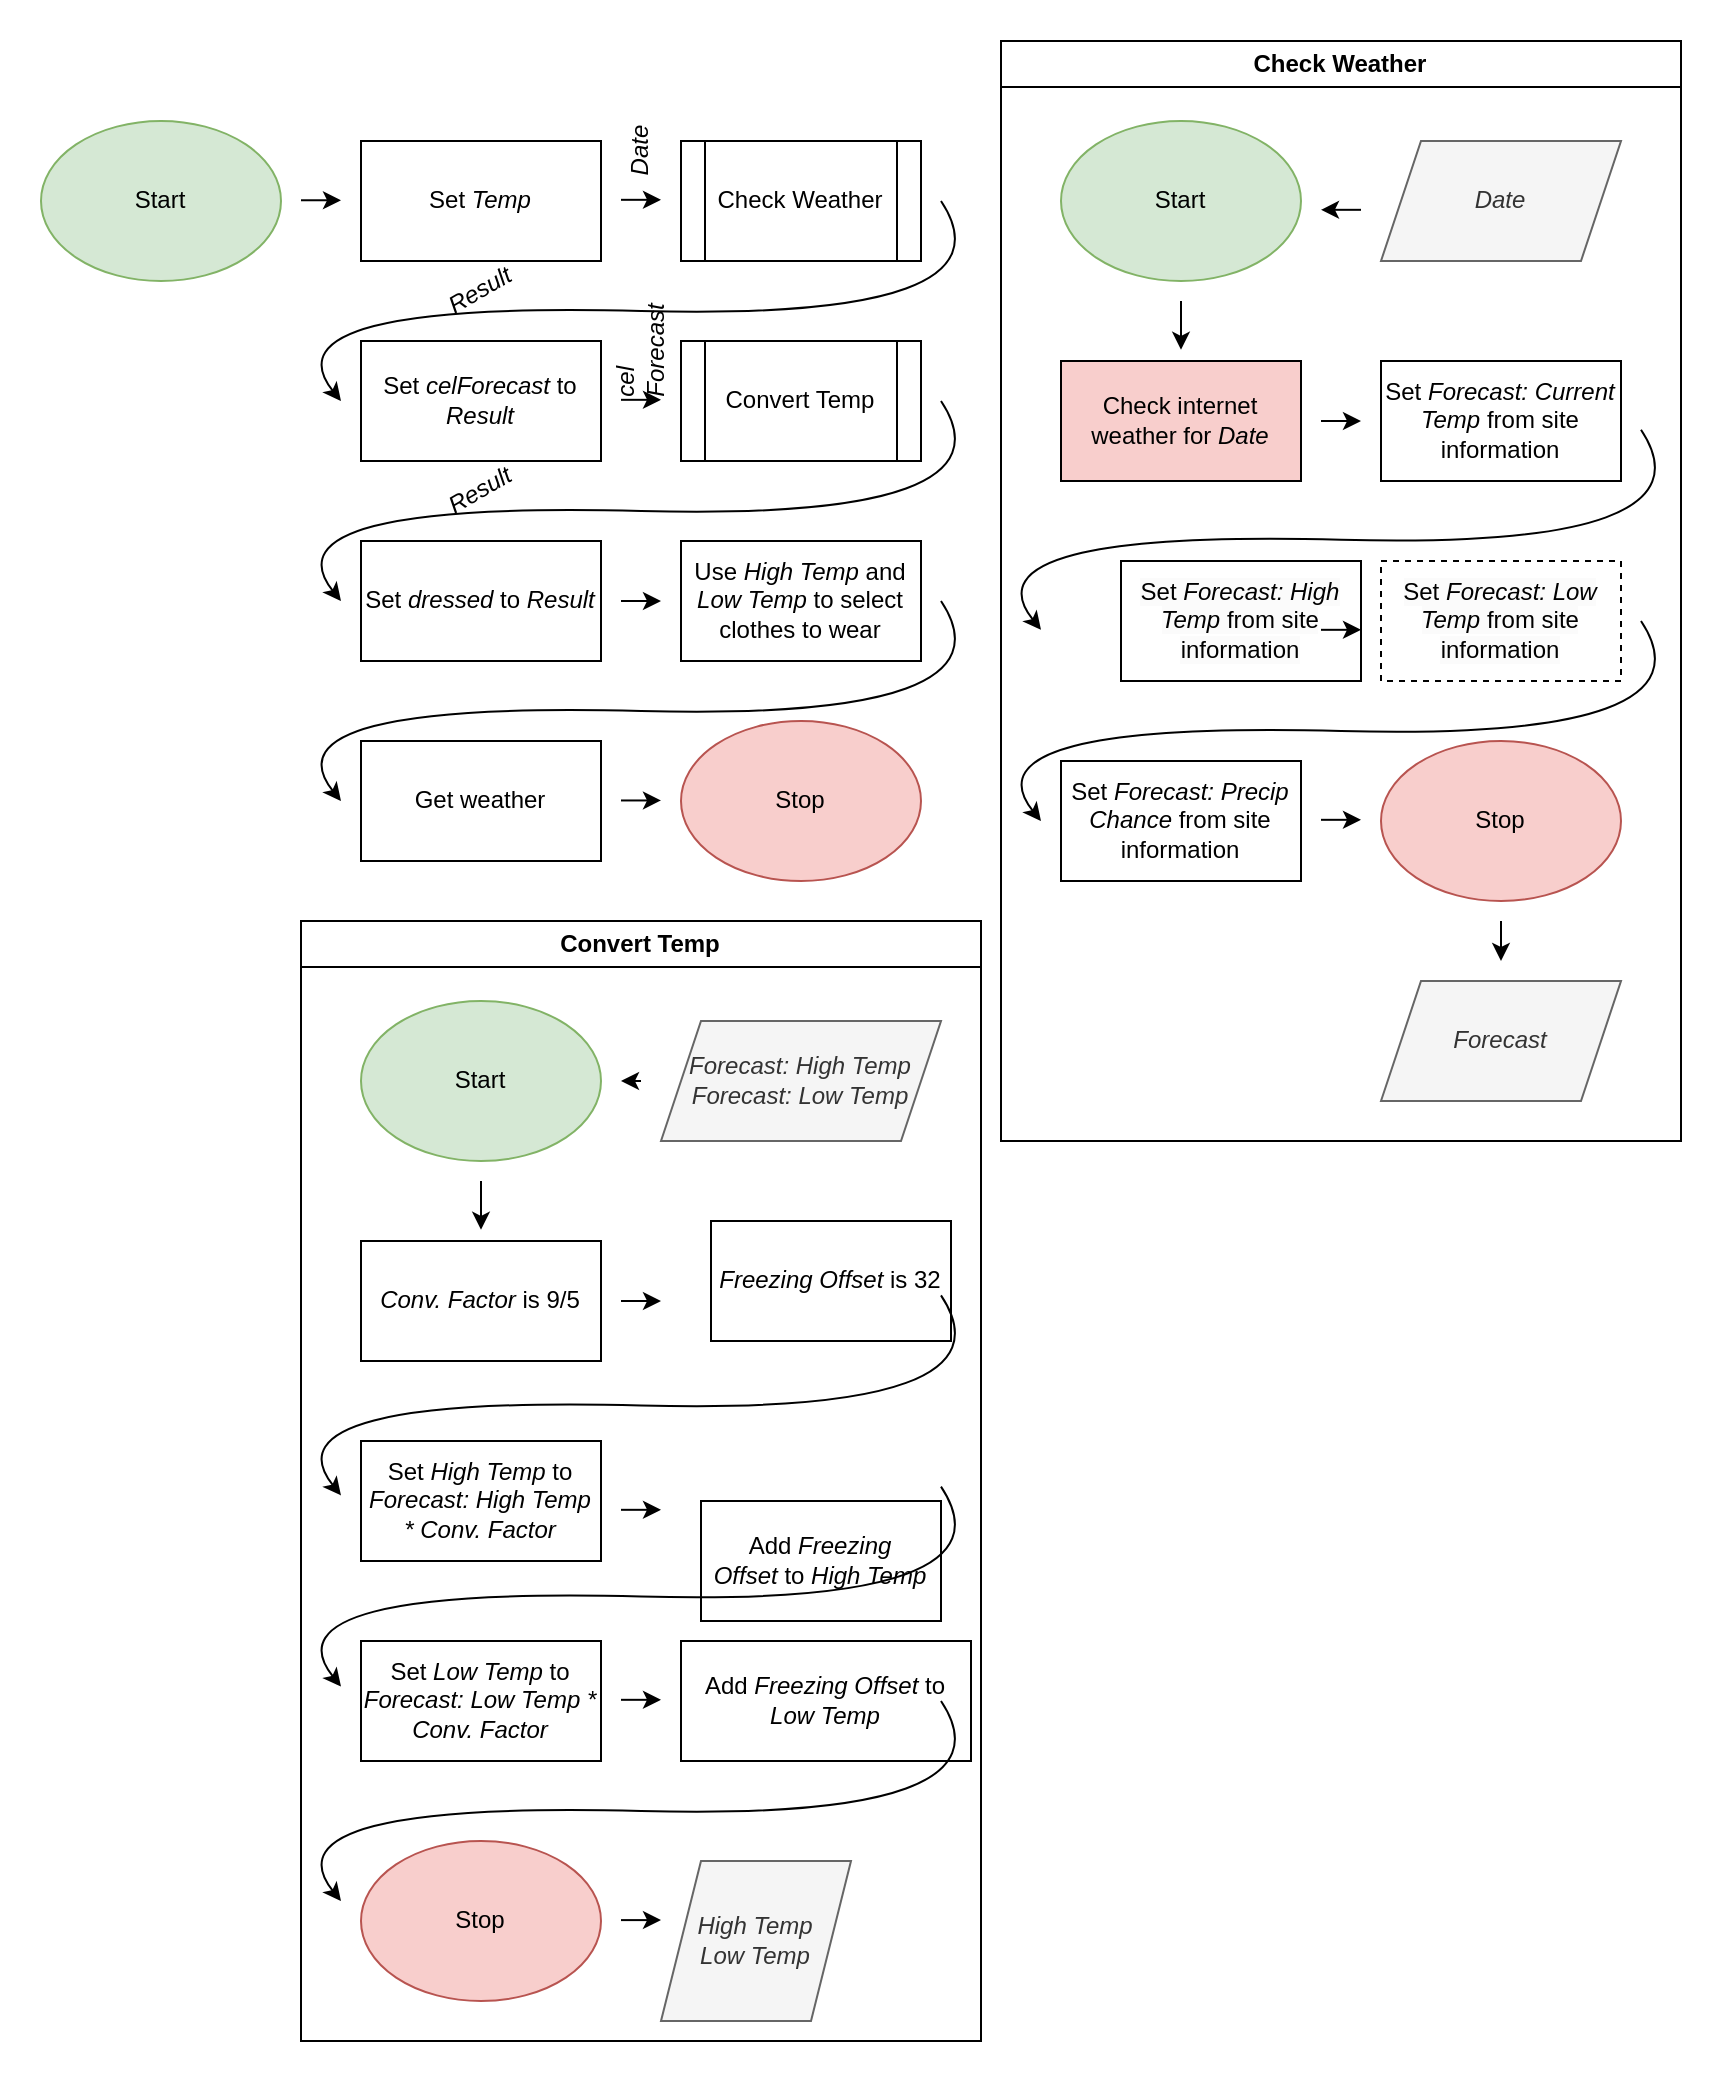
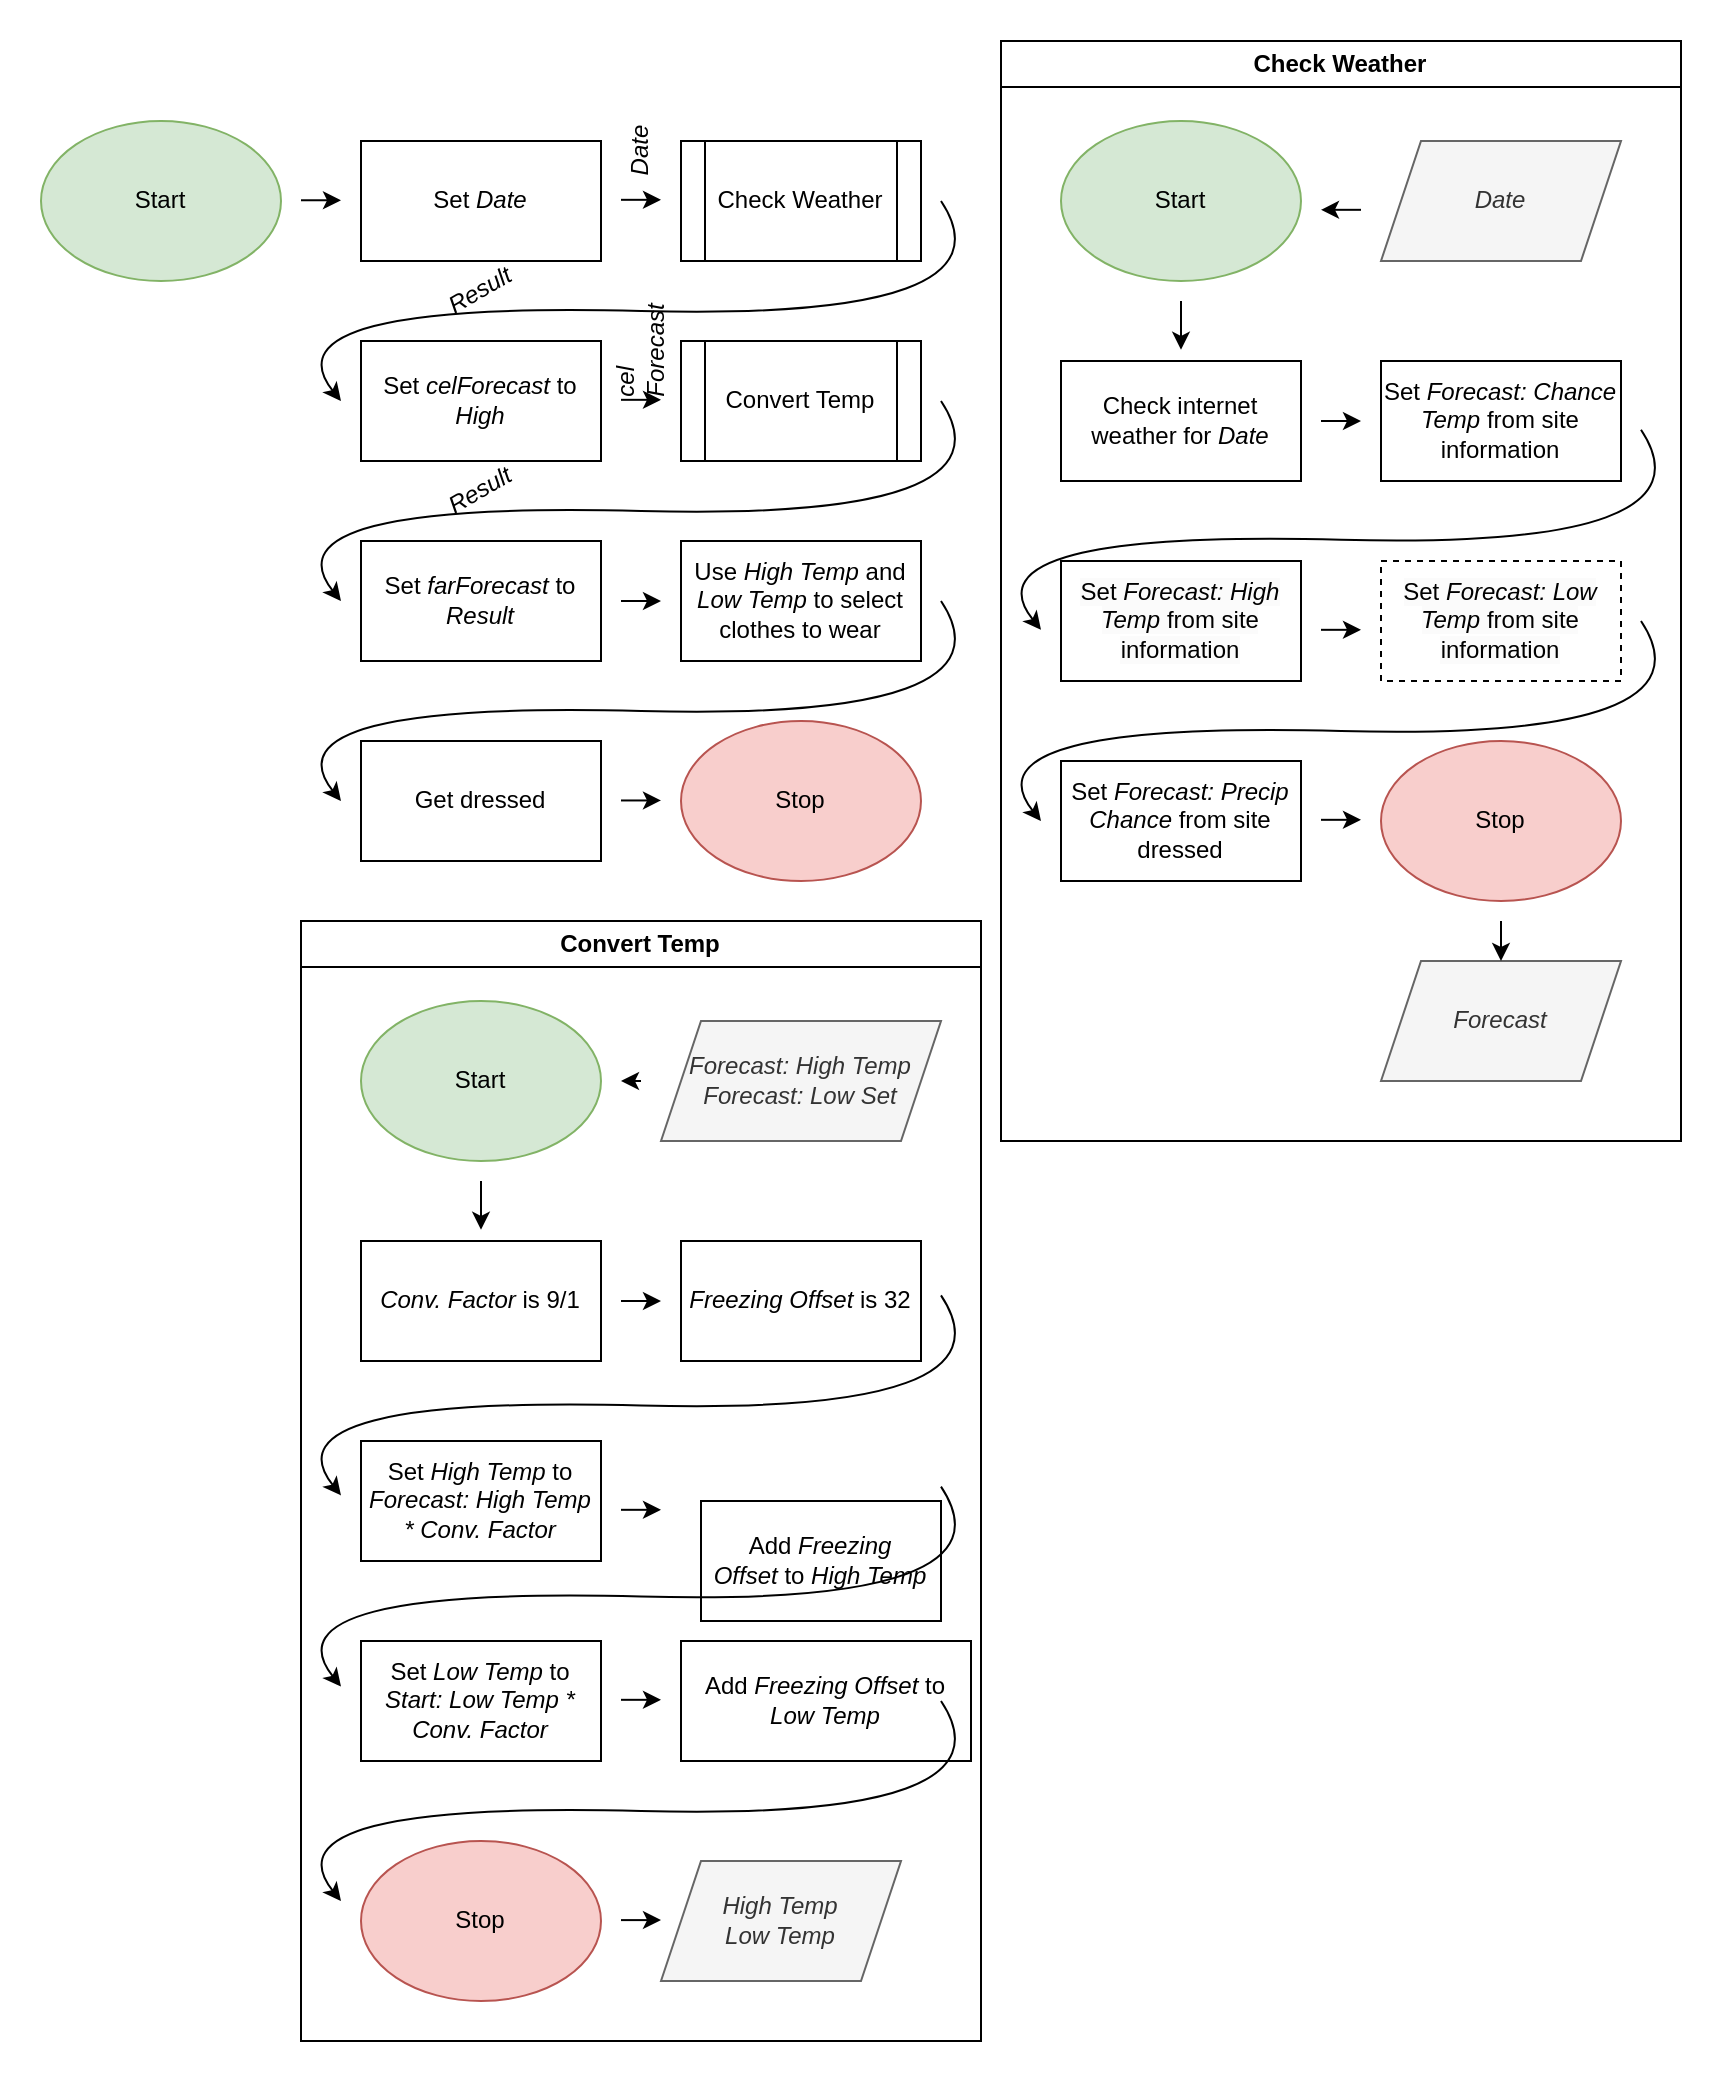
(481, 201) -> (481, 201)
(481, 401) -> (481, 401)
(1181, 421) -> (1181, 421)
(1501, 421) -> (1501, 421)
(481, 601) -> (481, 601)
(1241, 621) -> (1181, 621)
(481, 801) -> (481, 801)
(1181, 821) -> (1181, 821)
(1501, 1041) -> (1501, 1021)
(801, 1081) -> (801, 1081)
(831, 1281) -> (801, 1301)
(481, 1301) -> (481, 1301)
(481, 1701) -> (481, 1701)
(756, 1941) -> (781, 1921)
